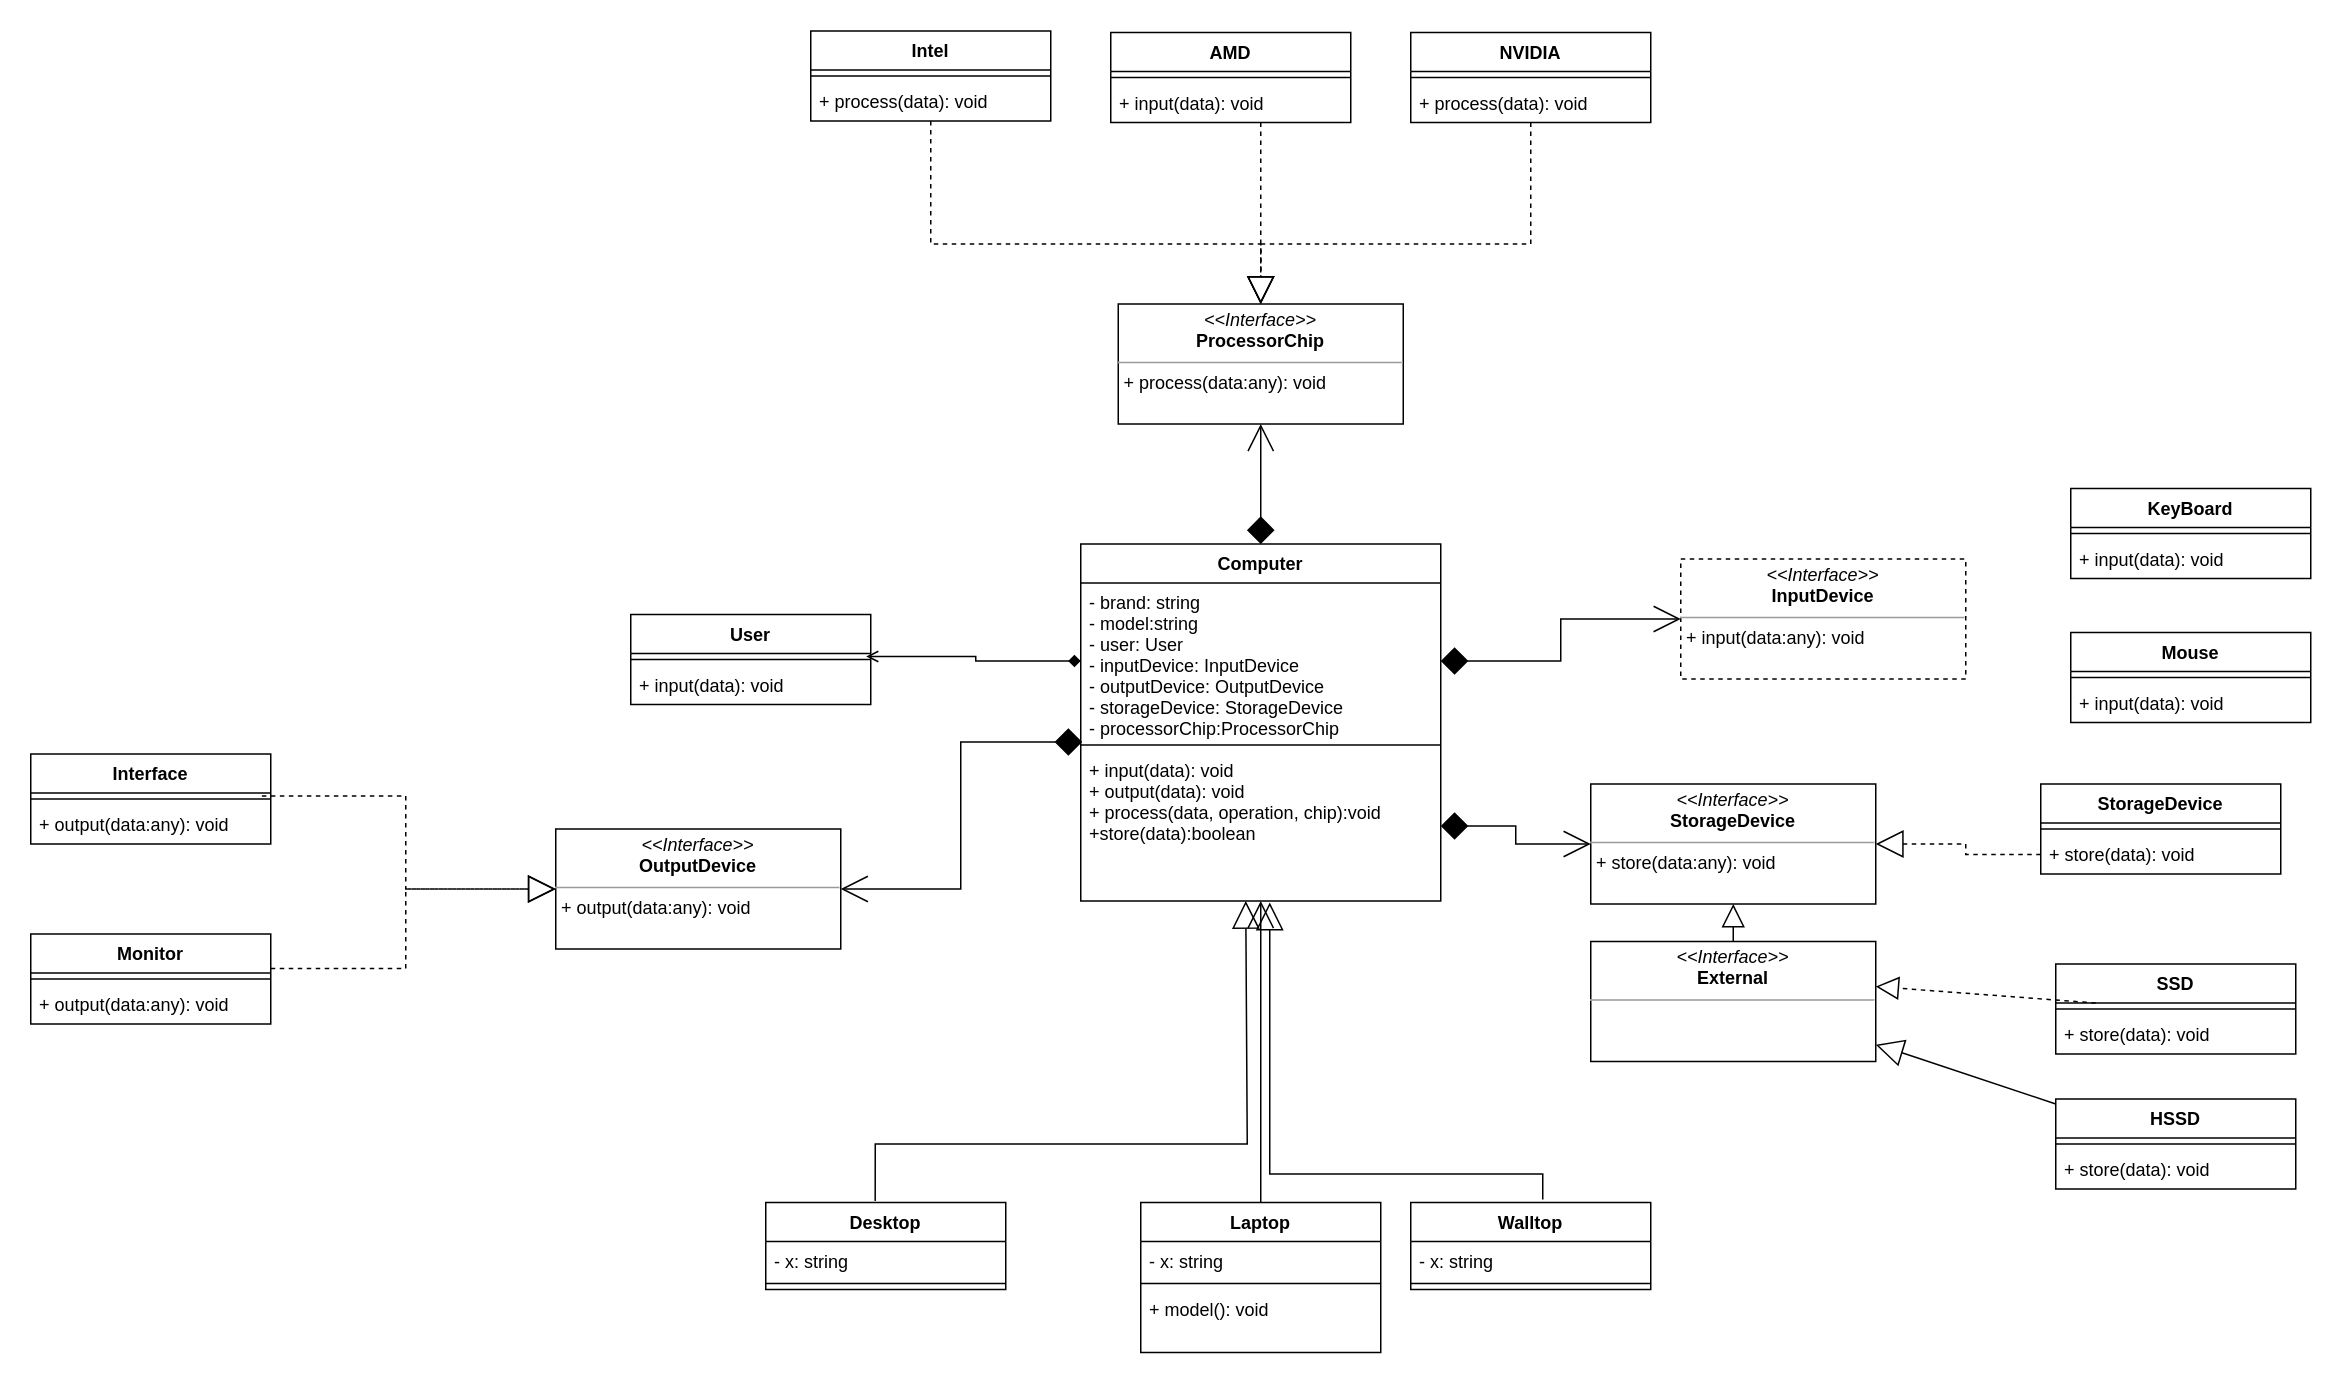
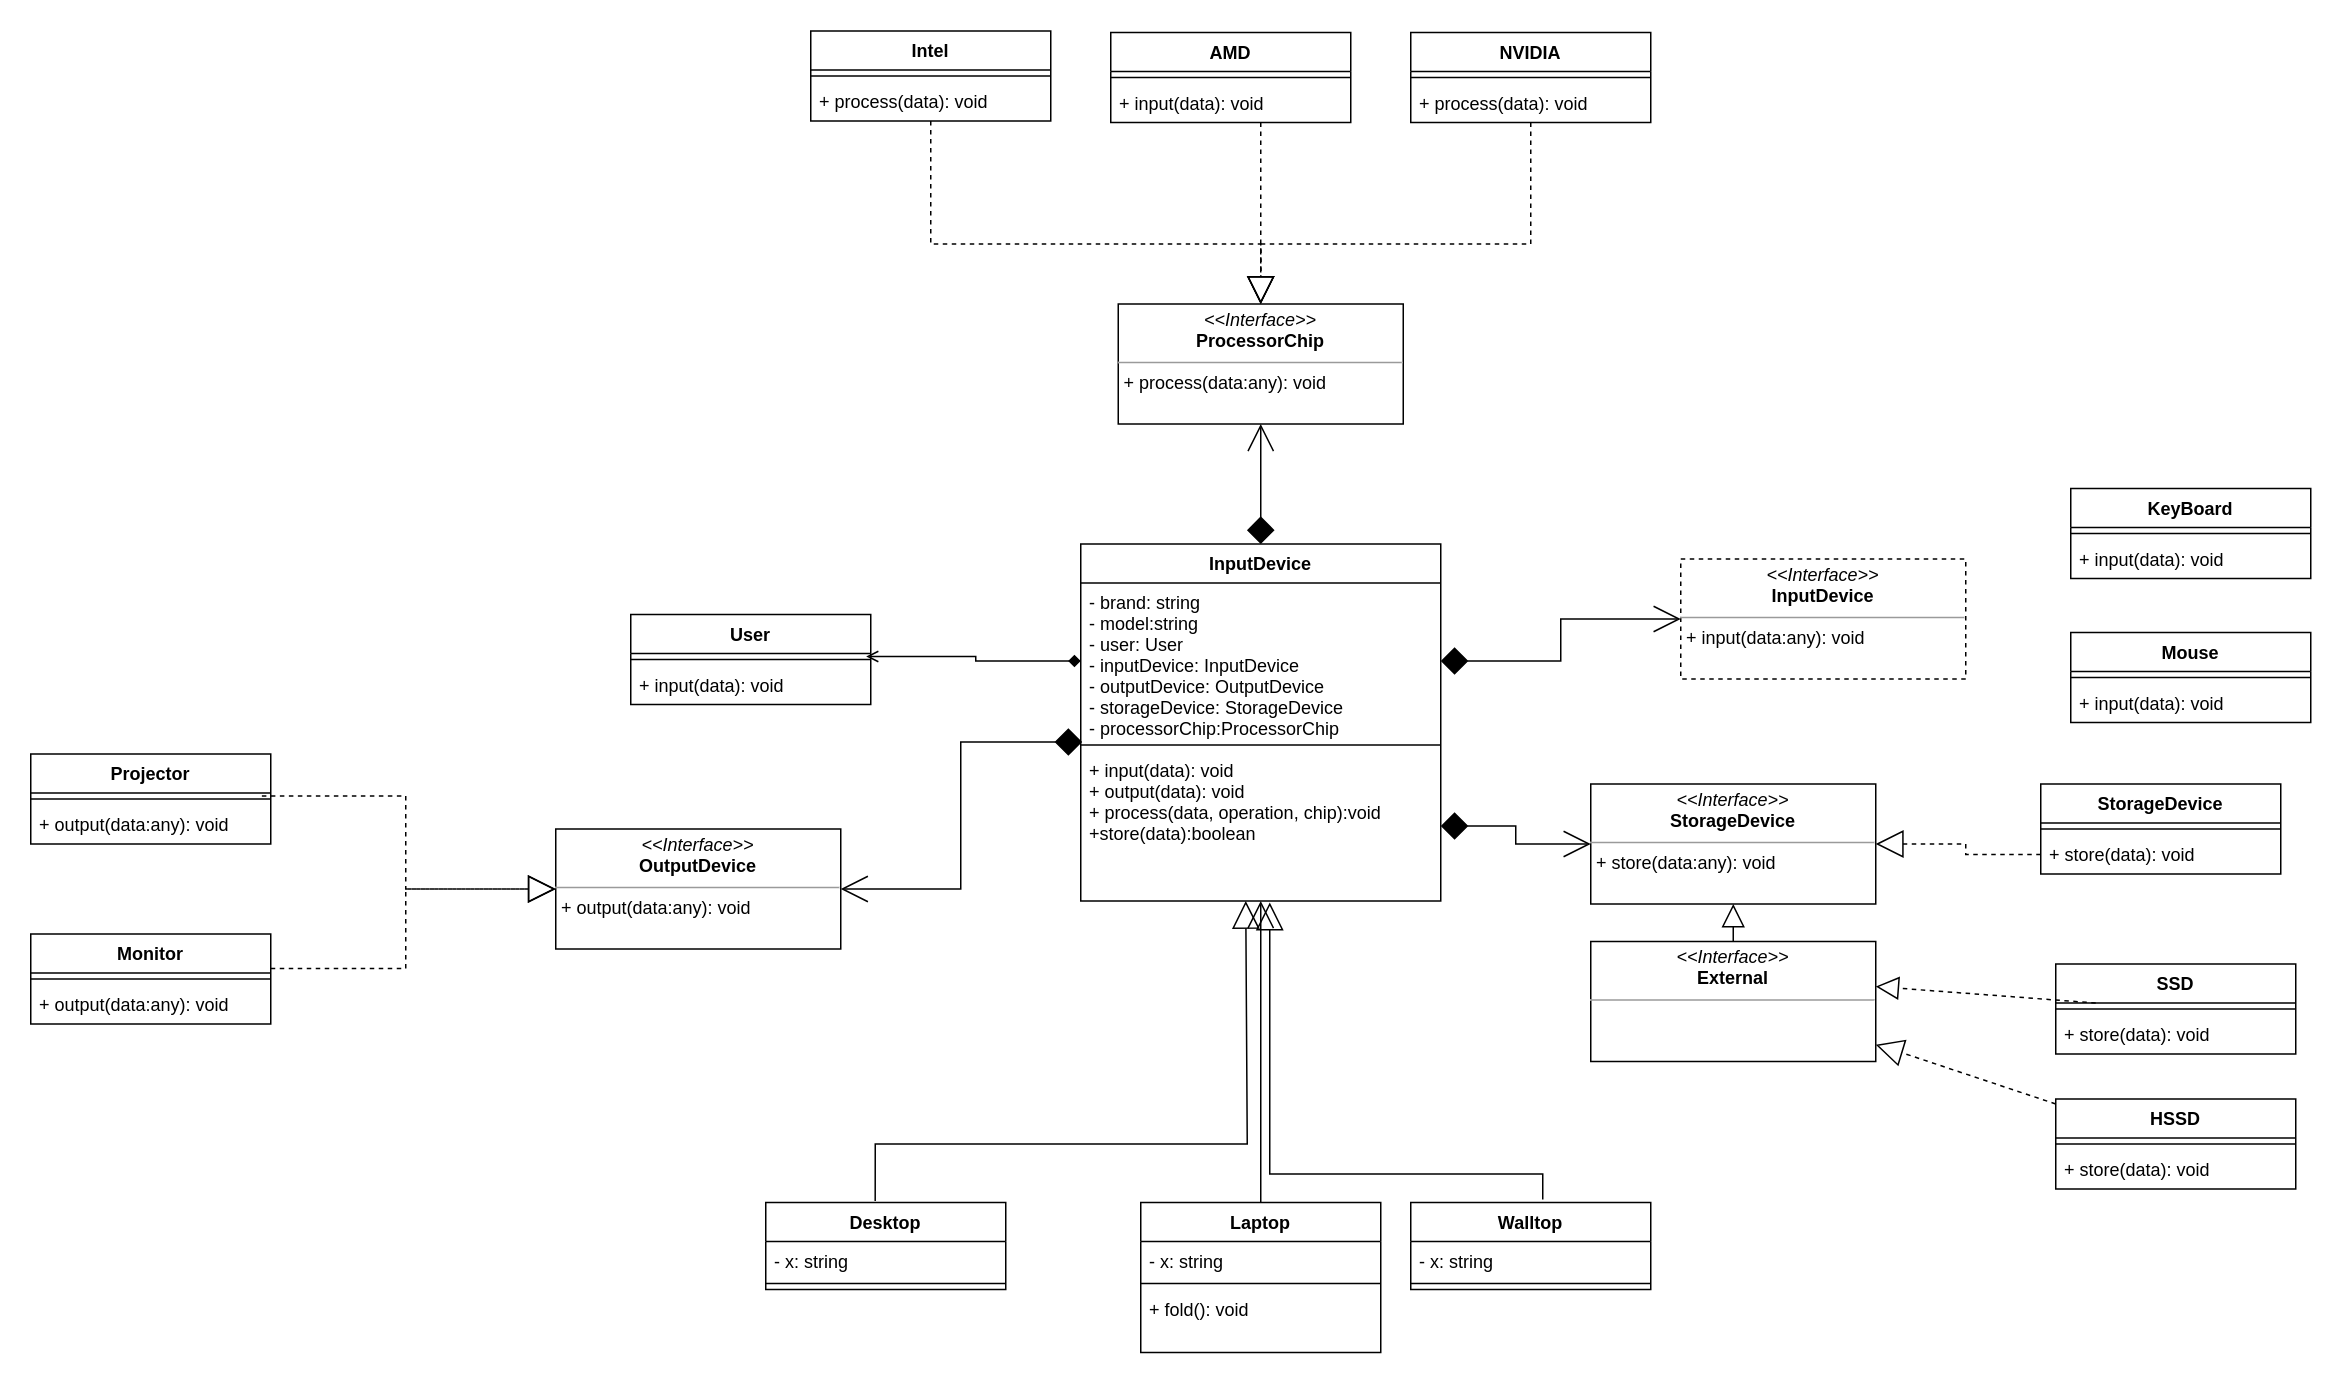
(1260, 564) -> (1260, 564)
(150, 774) -> (150, 774)
(1977, 1077) -> (1977, 1077)
(1213, 1310) -> (1208, 1310)
